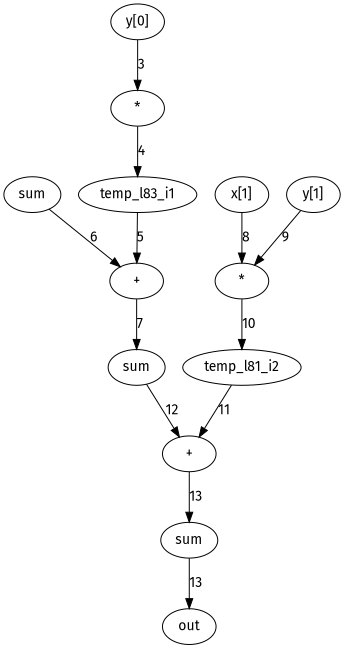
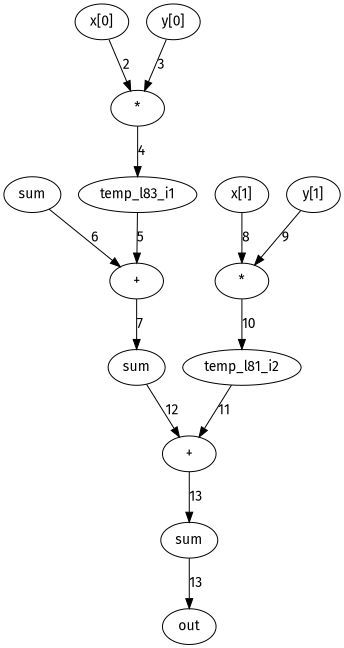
none -> (102, 22)
